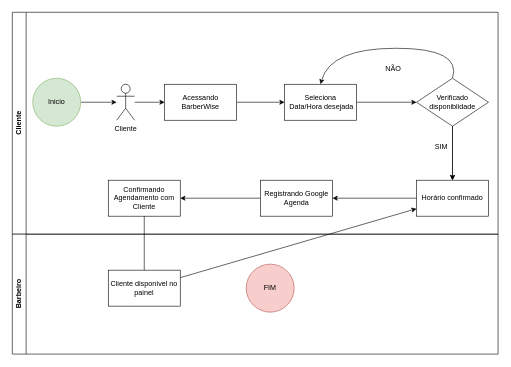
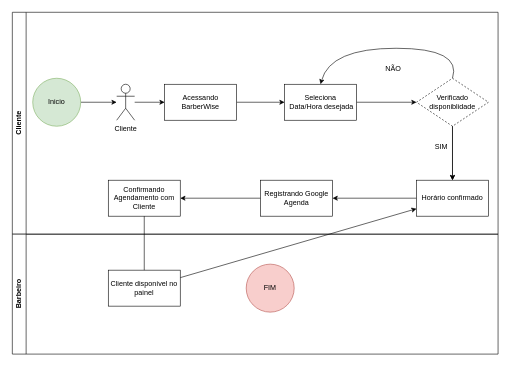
(453, 102) -> (453, 102)
